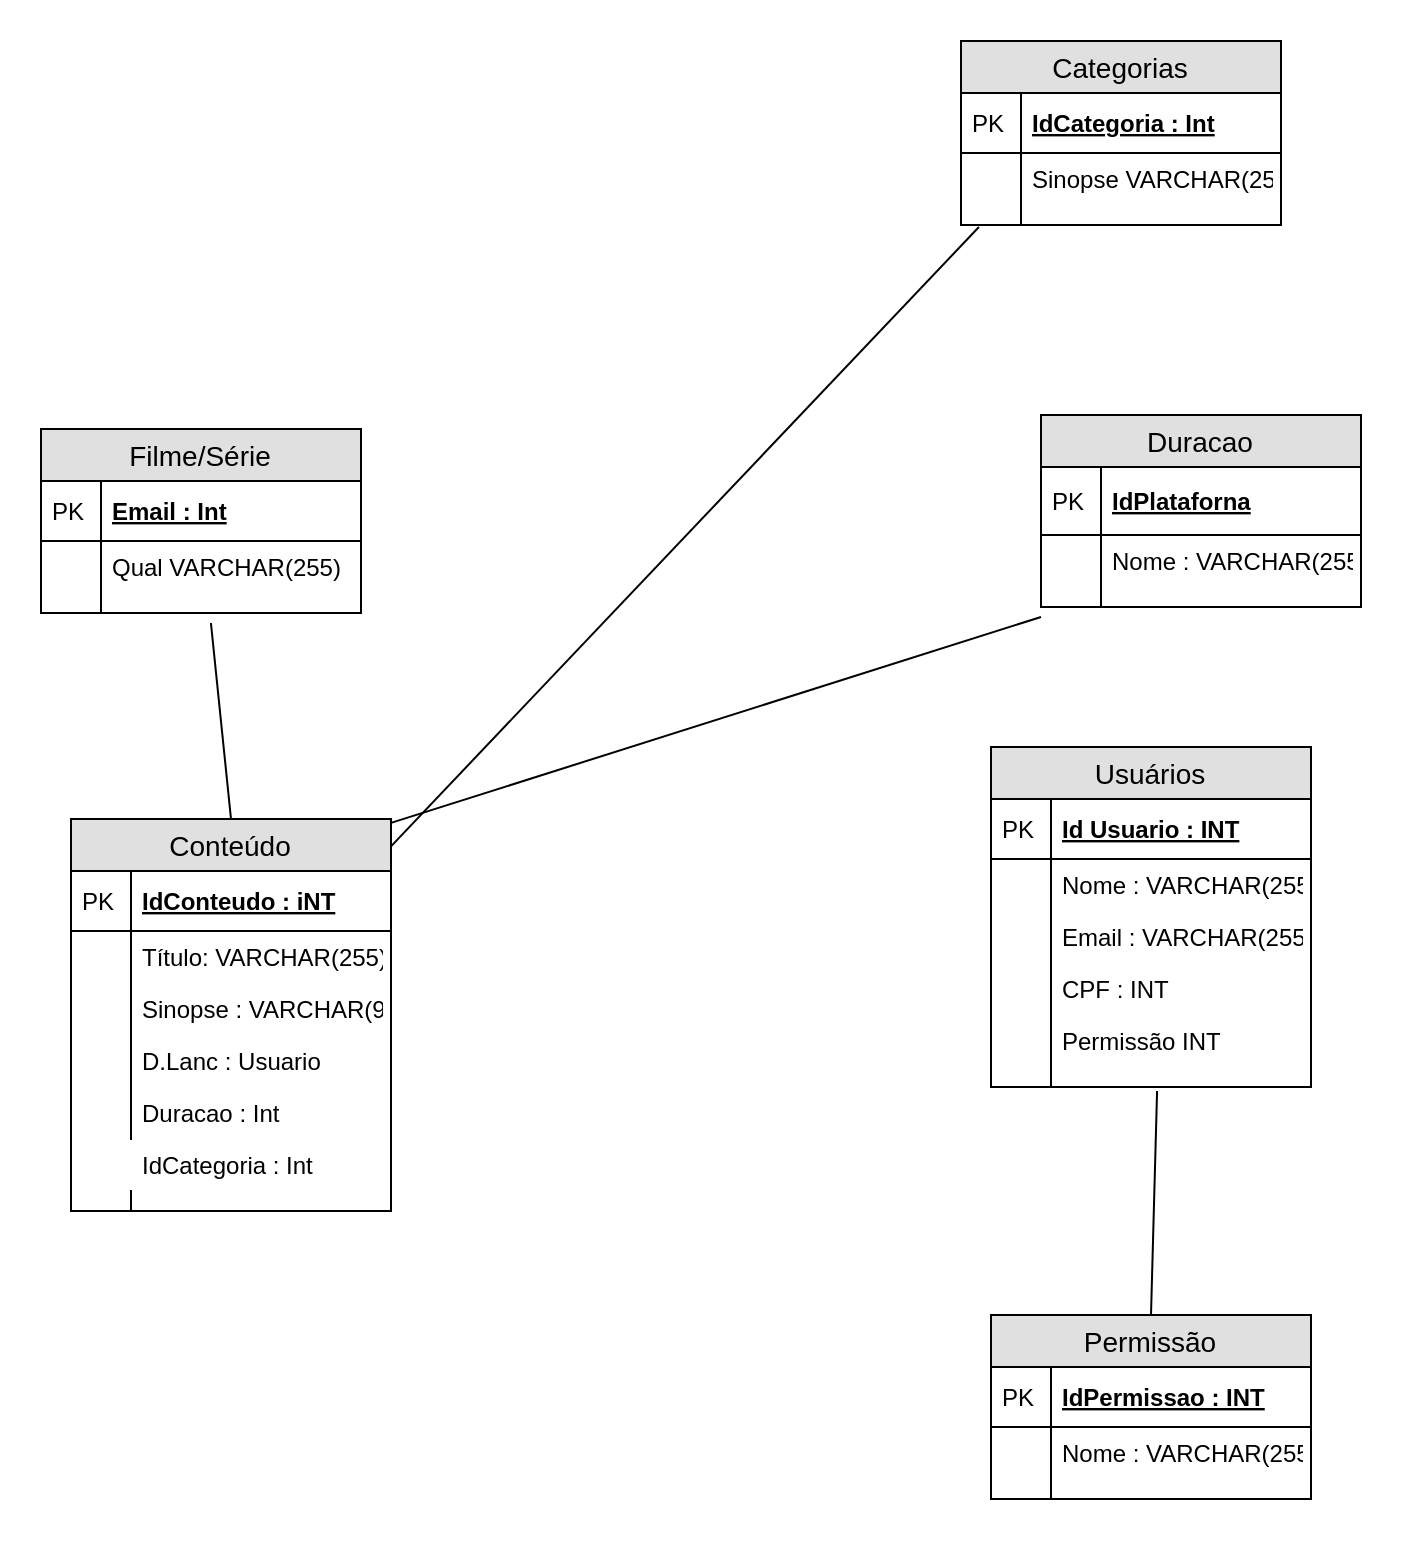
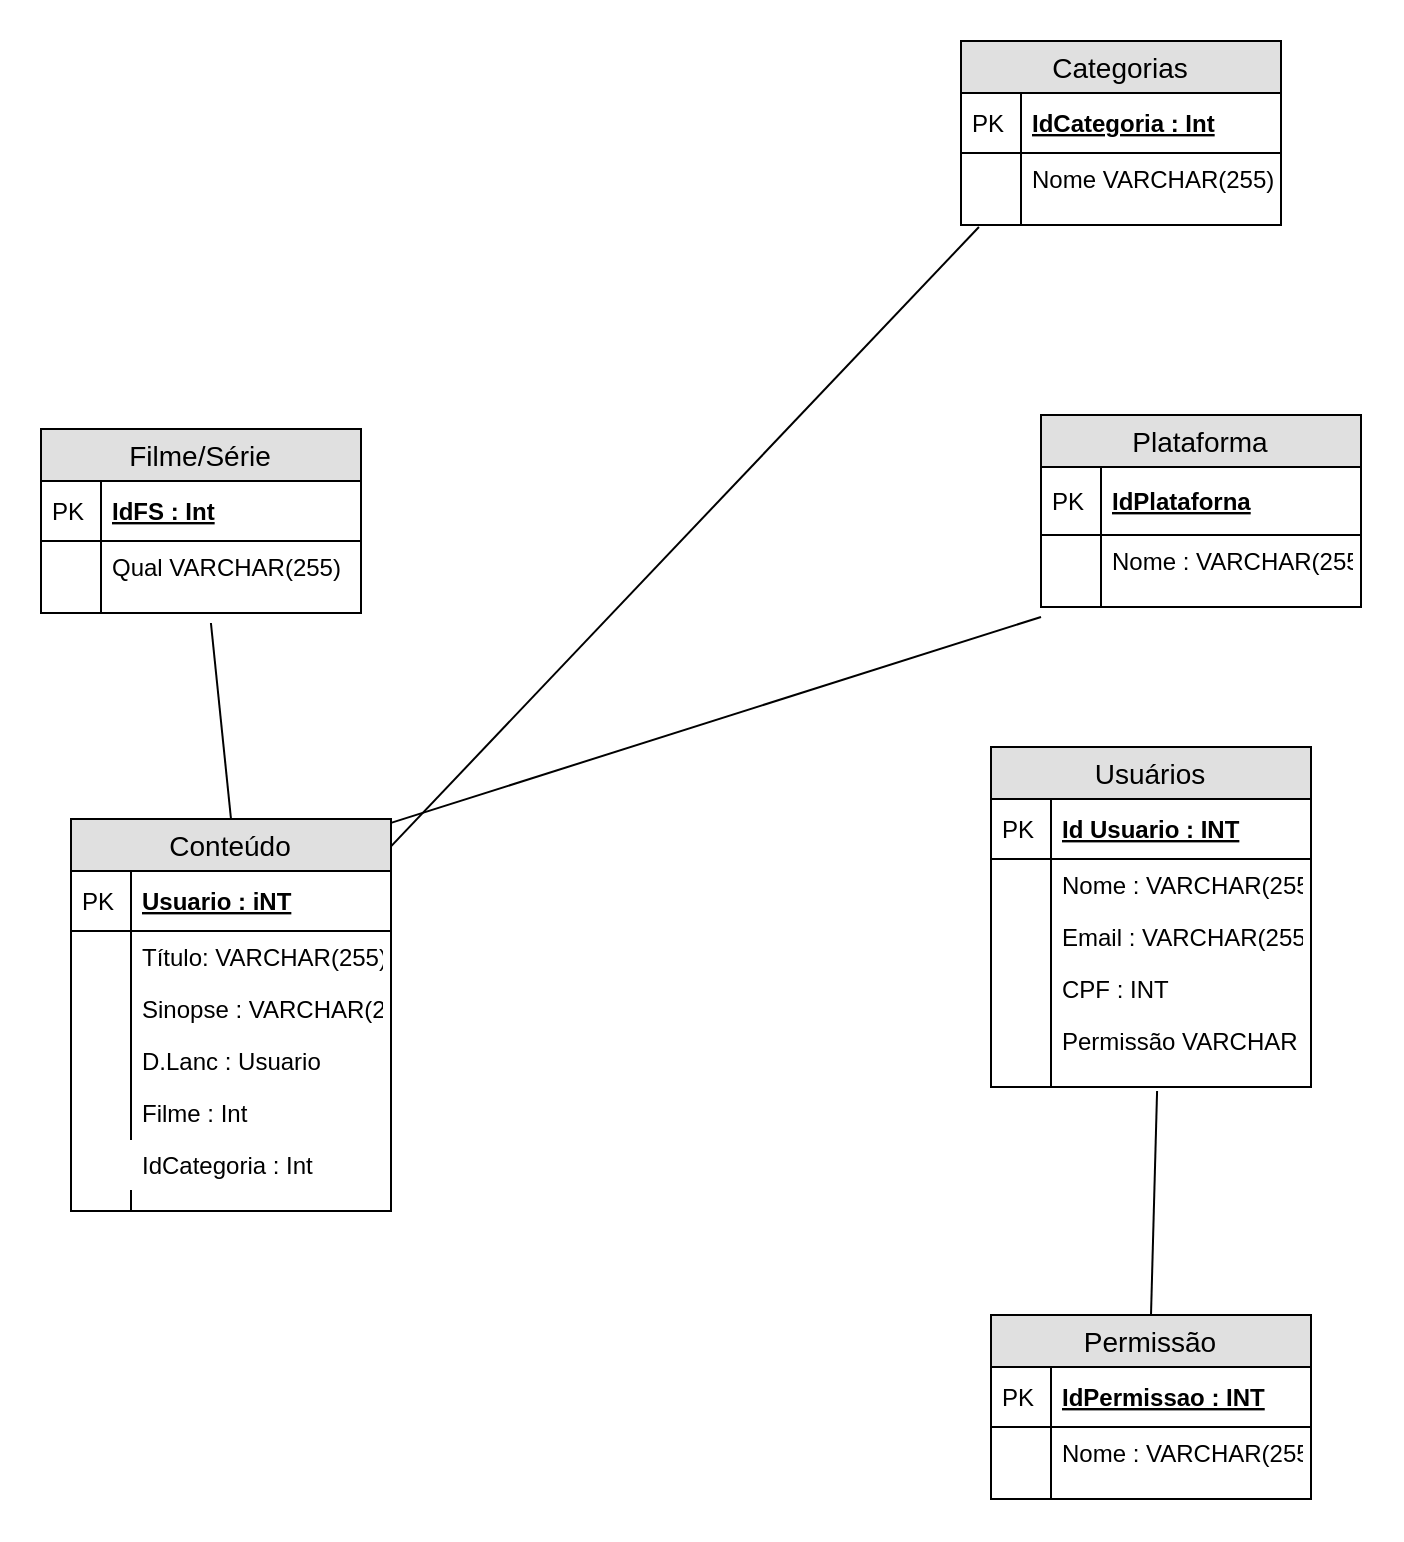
(1160, 180) -> (1143, 180)
(1200, 443) -> (1200, 443)
(170, 512) -> (170, 512)
(237, 902) -> (214, 902)
(277, 1010) -> (277, 1010)
(1143, 1042) -> (1170, 1042)
(220, 1114) -> (200, 1114)
